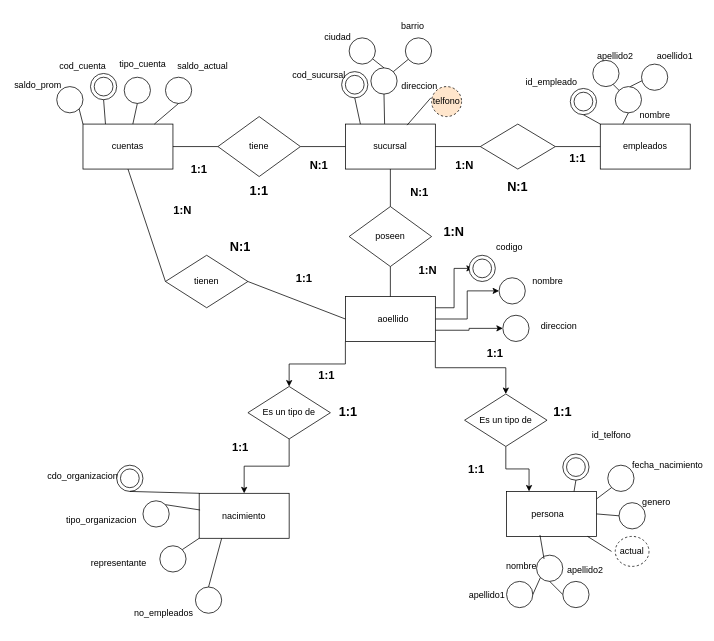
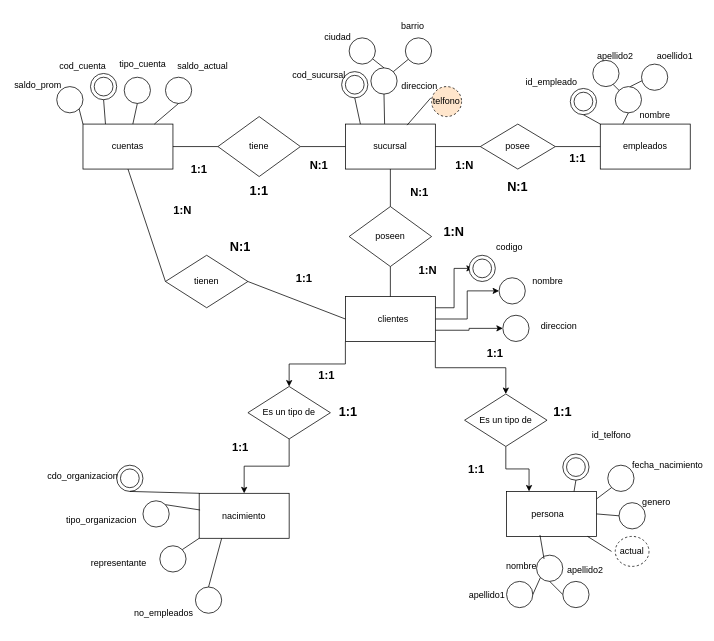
none -> (518, 147)
(393, 319) -> (393, 319)
